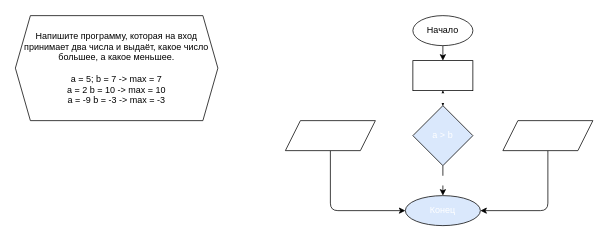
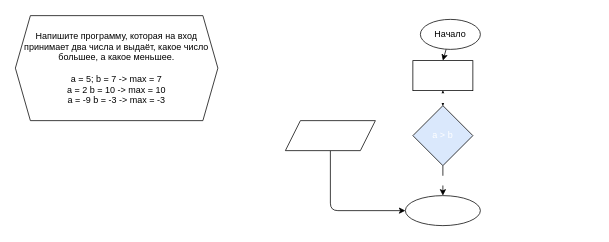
(443, 30) -> (450, 34)
(548, 135) -> none
(443, 210) -> (443, 210)
(518, 210) -> none
